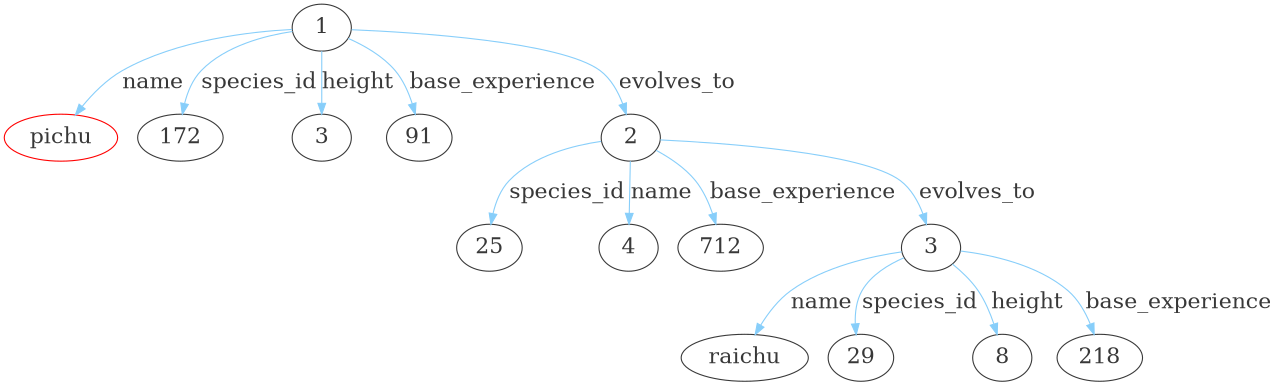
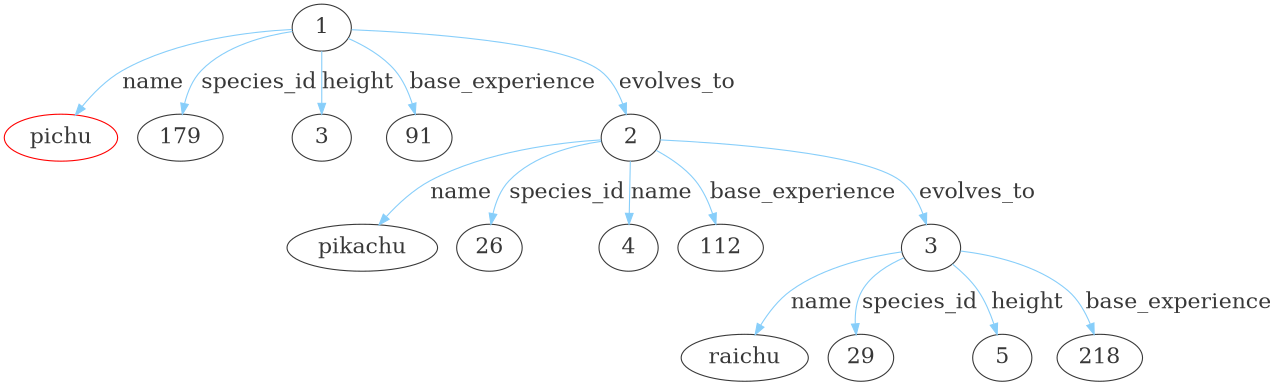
(180, 138) -> (180, 138)
none -> (362, 248)
(489, 248) -> (489, 248)
(721, 248) -> (721, 248)
(1002, 358) -> (1002, 358)
